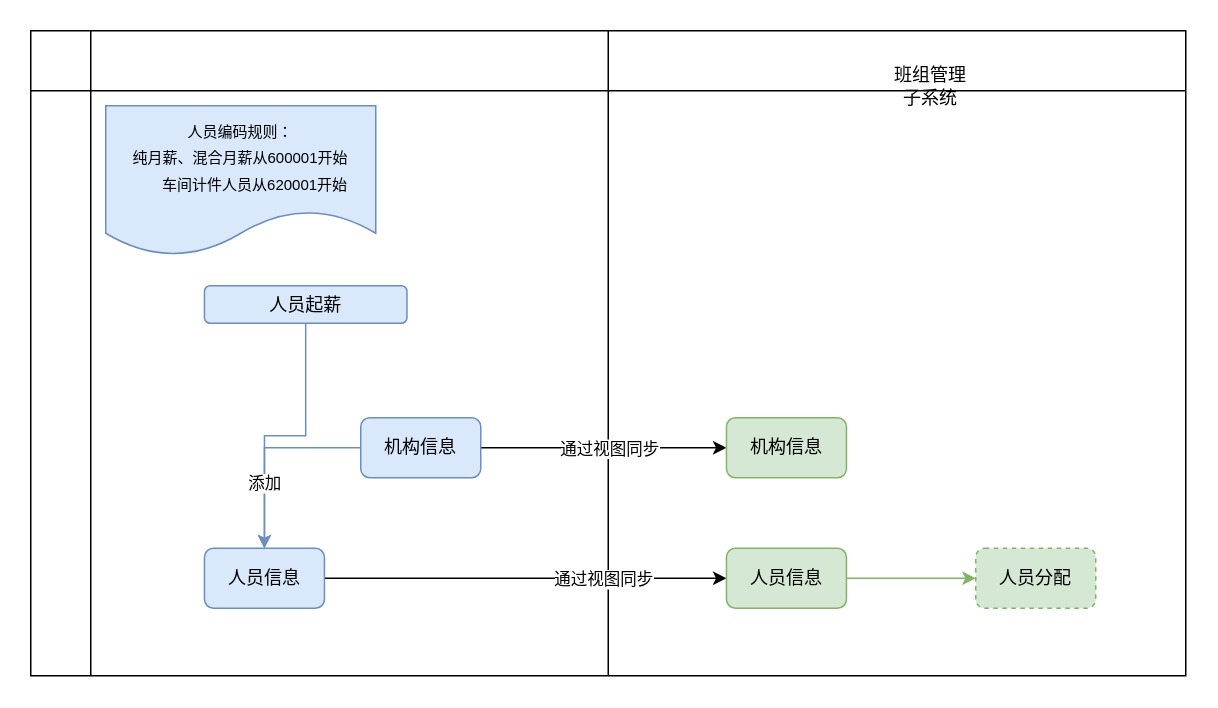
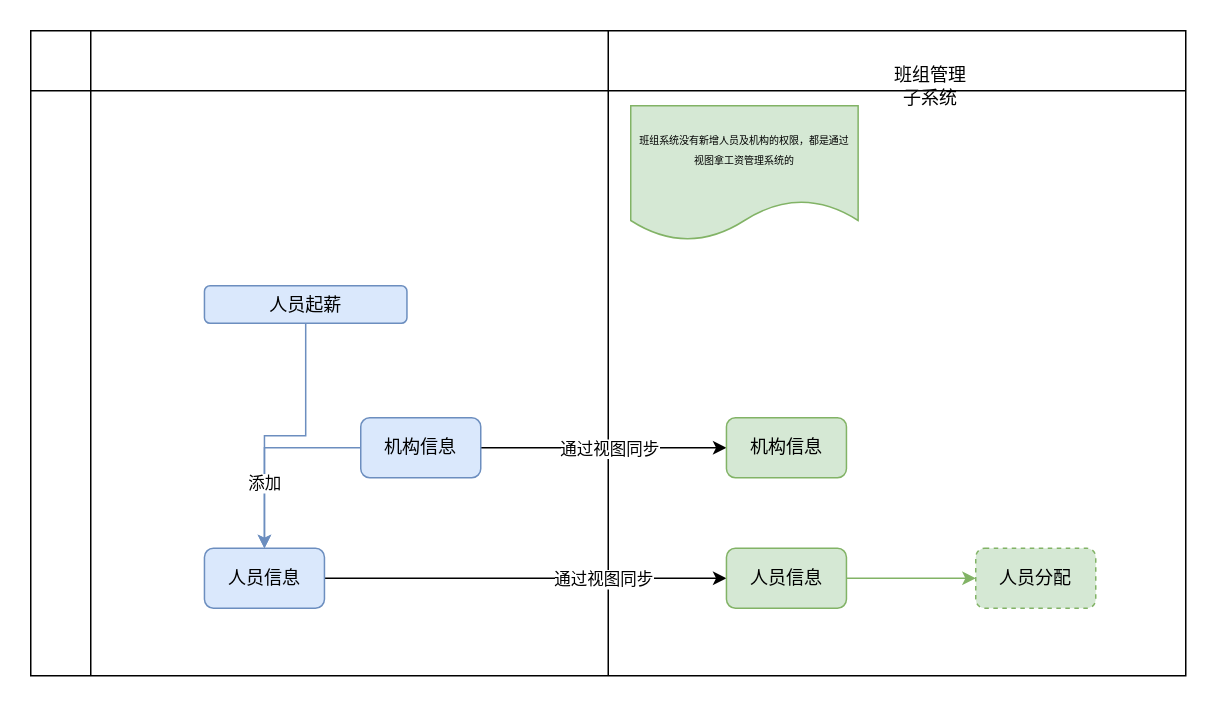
none -> (744, 173)
(241, 181) -> none
